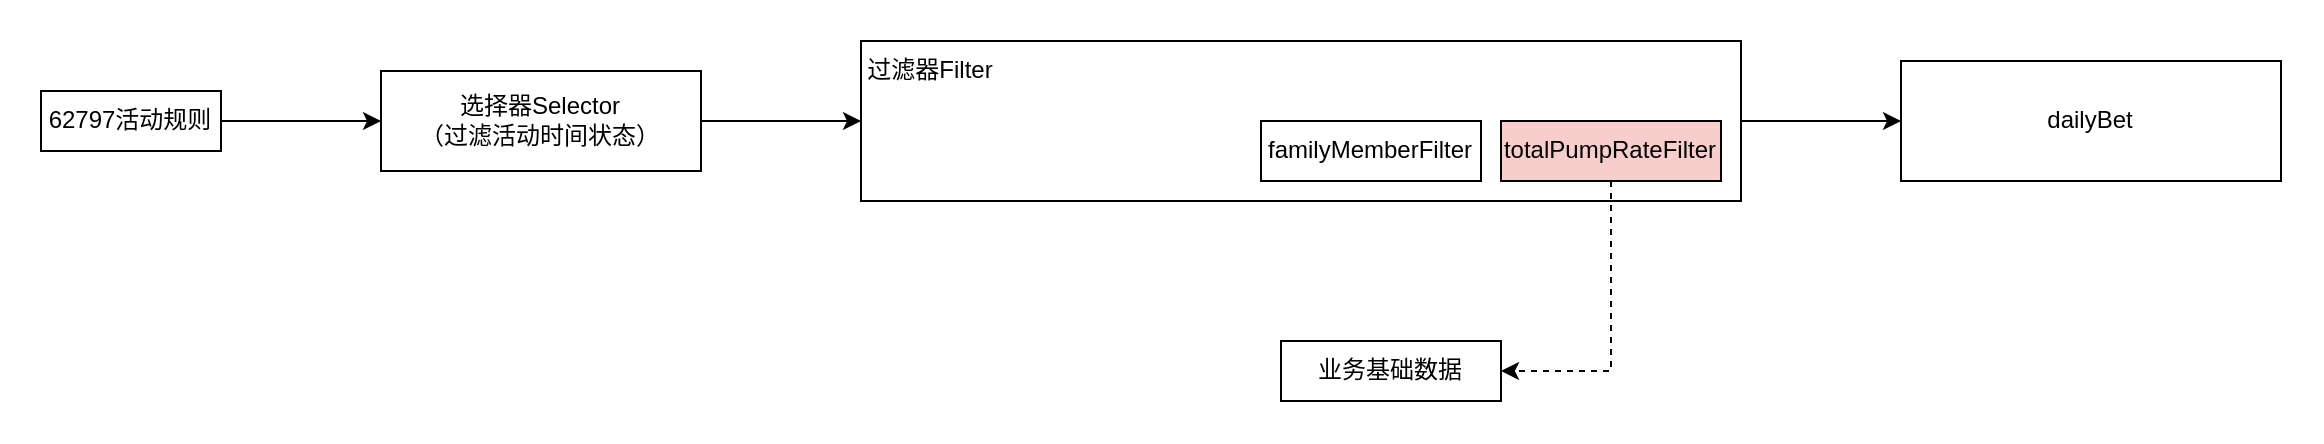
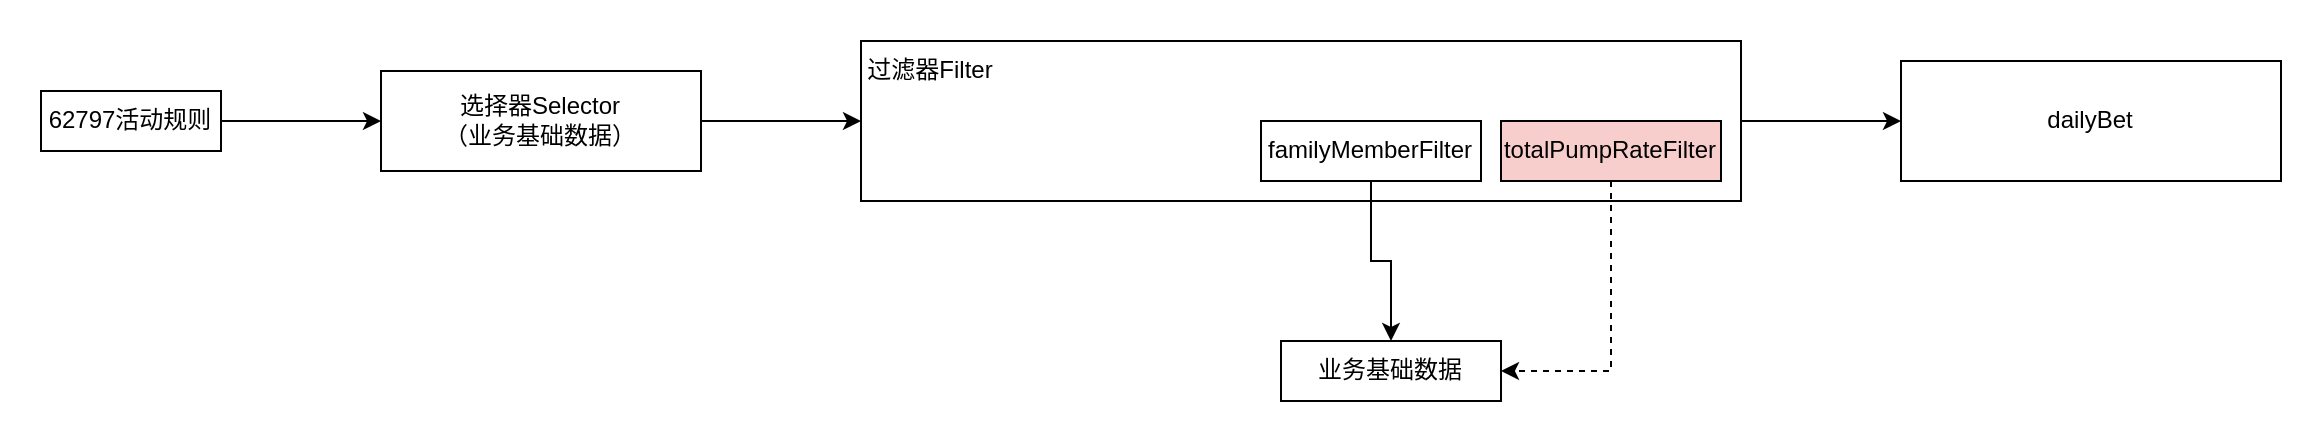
(541, 121) -> (541, 121)
none -> (1374, 261)
